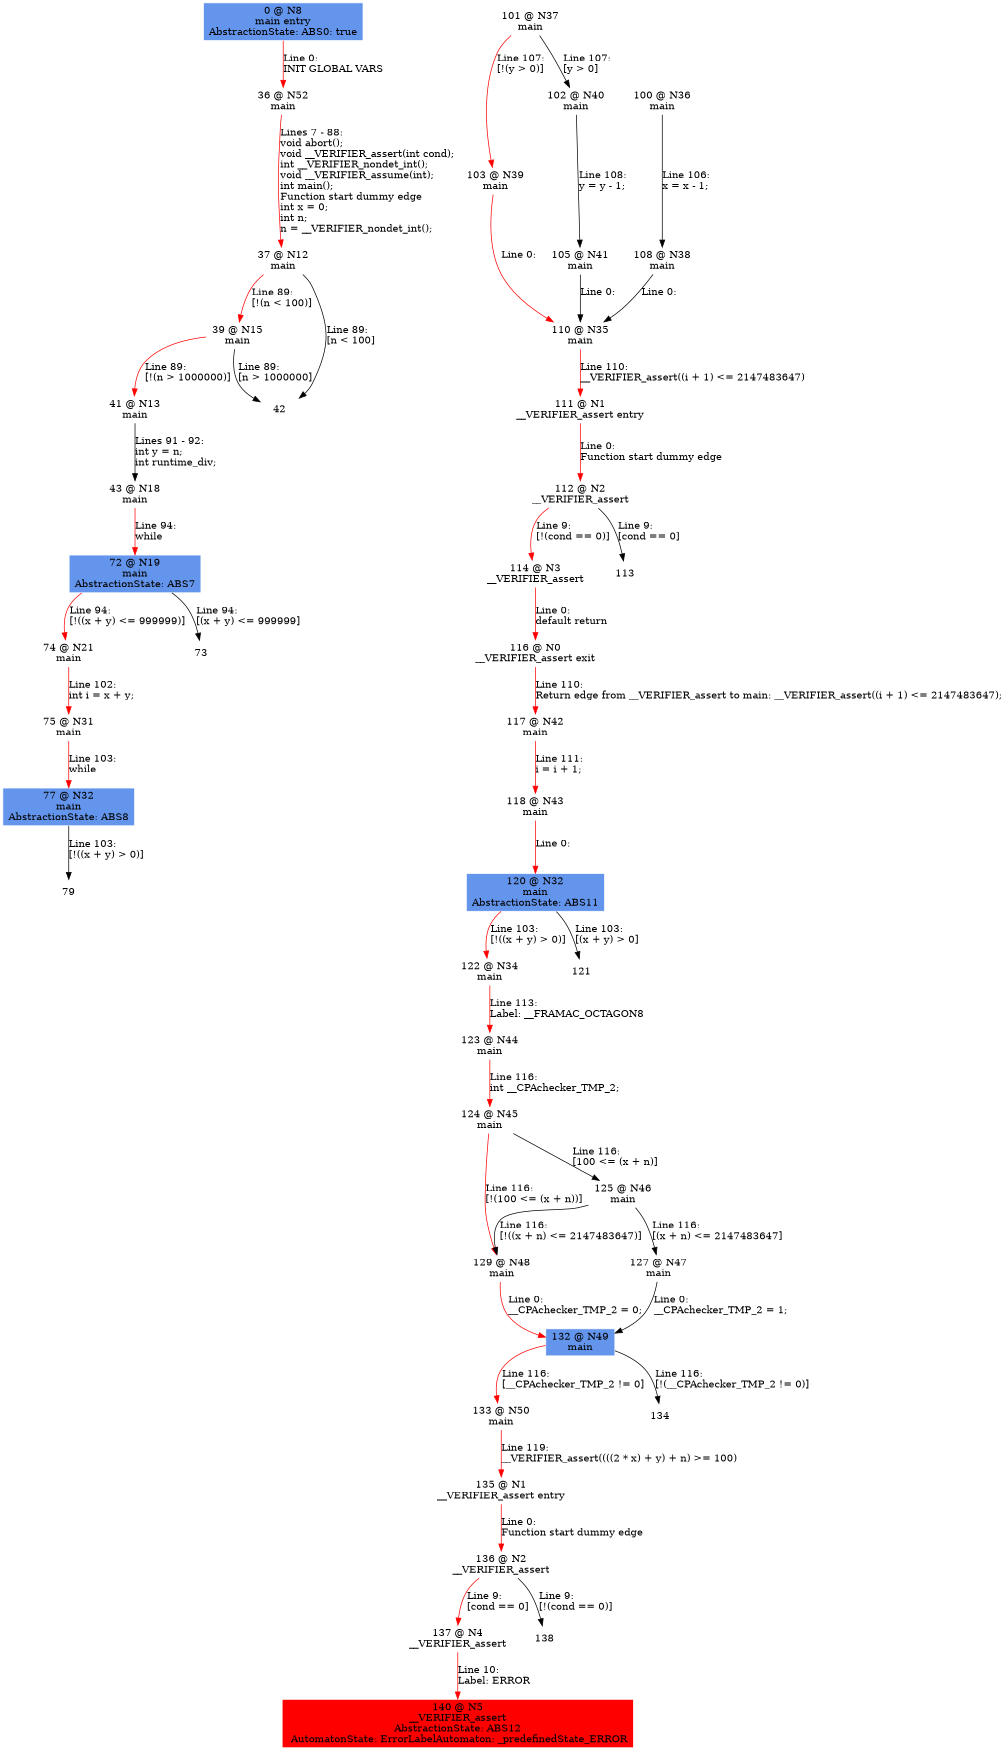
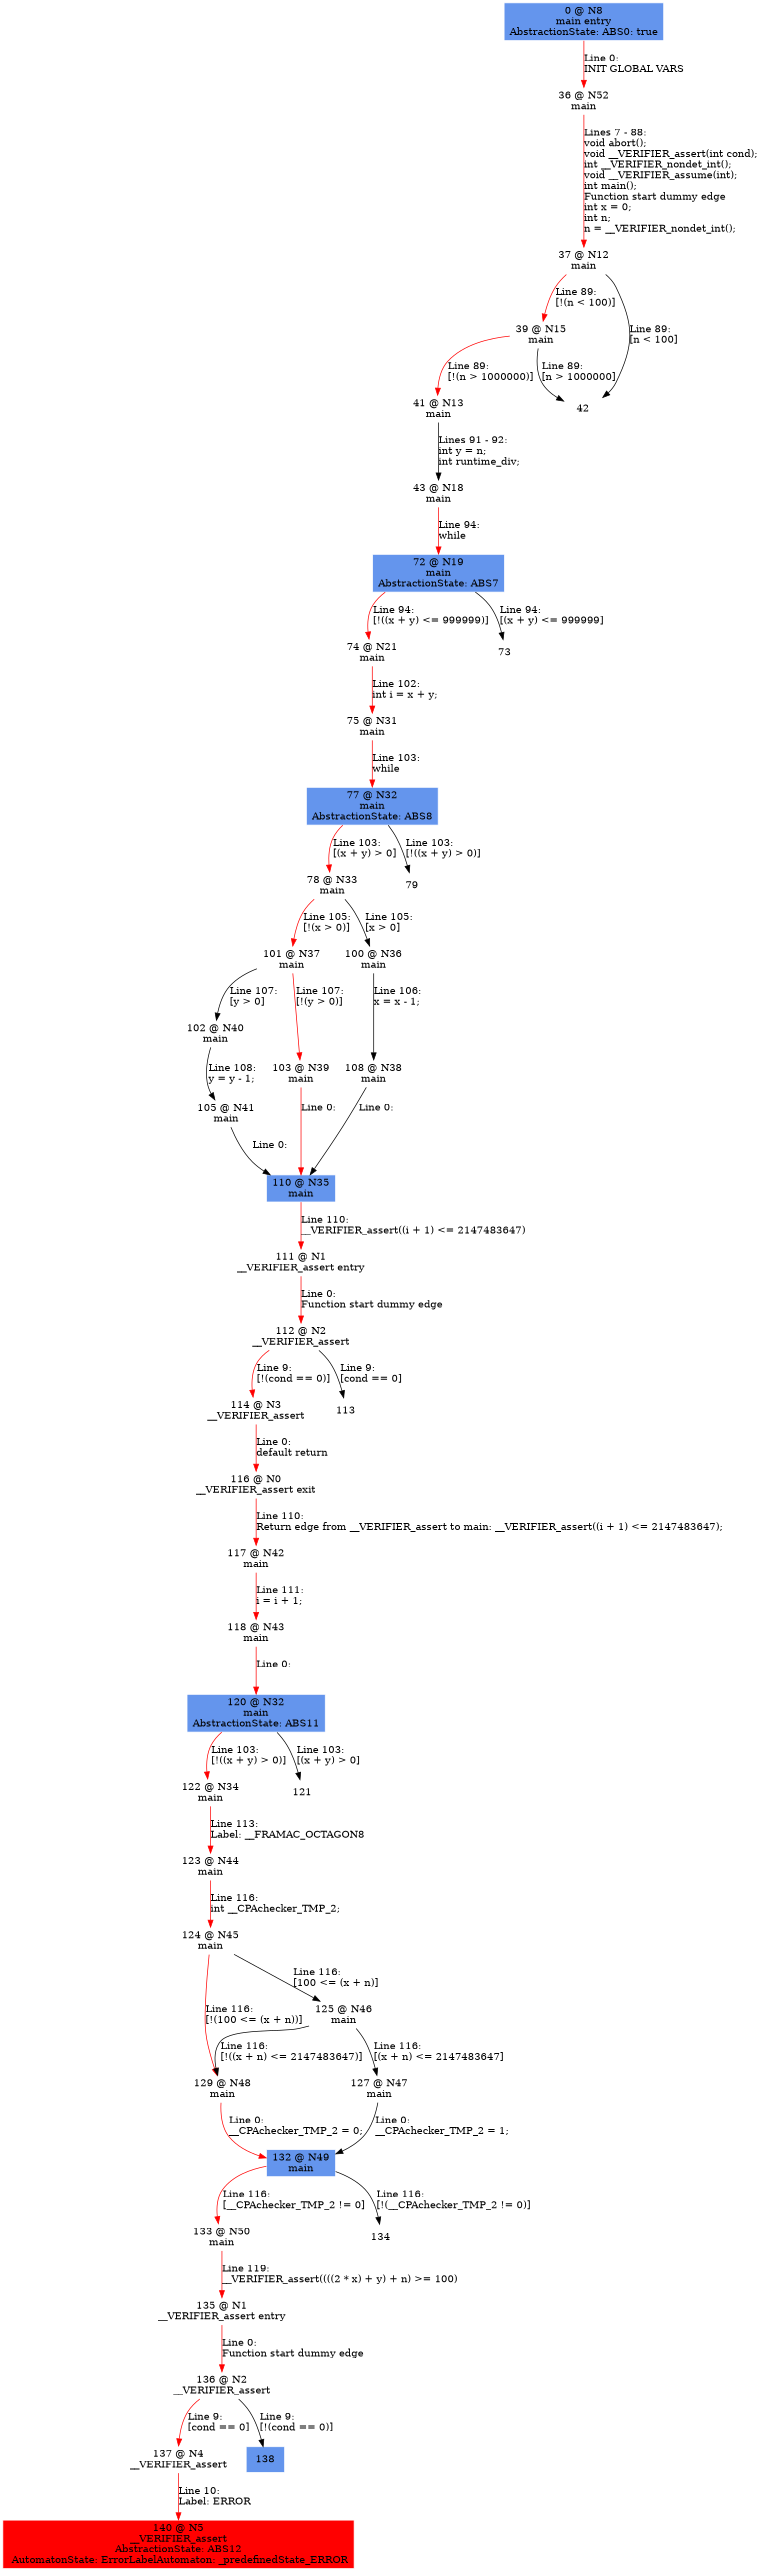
(580, 336) -> (301, 1188)
none -> (332, 886)
(545, 1639) -> (265, 2460)
